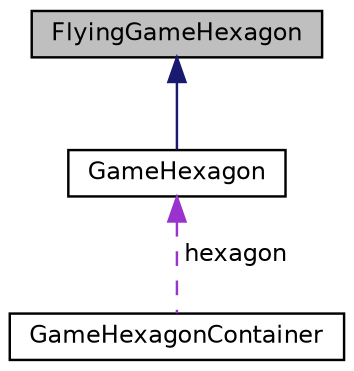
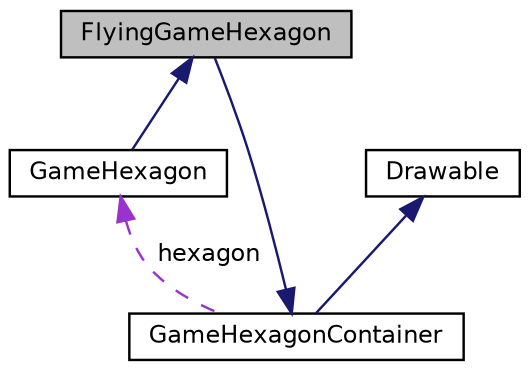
none -> (255, 172)
none -> (443, 173)
